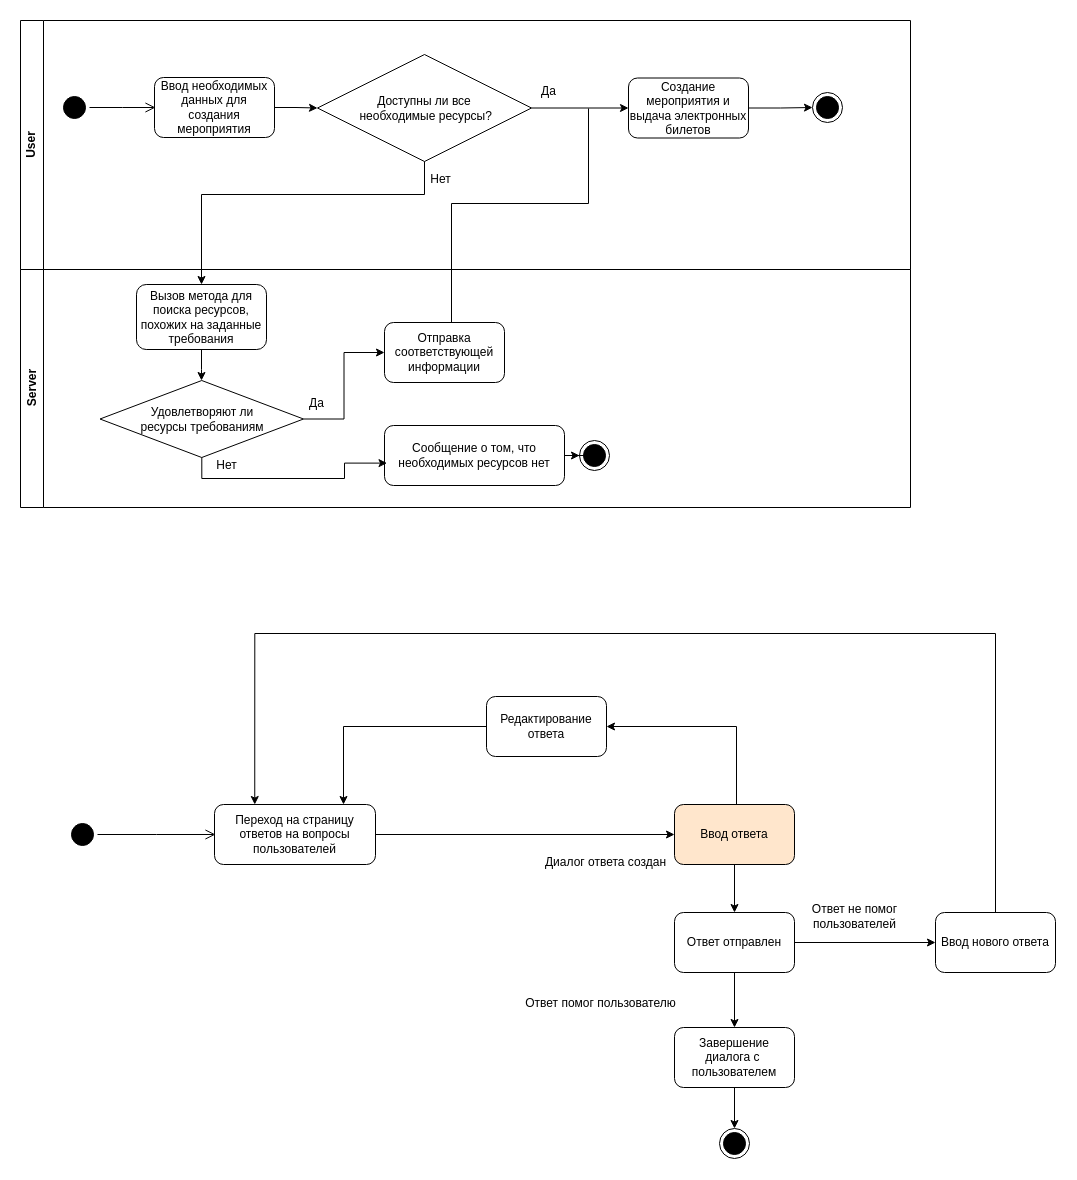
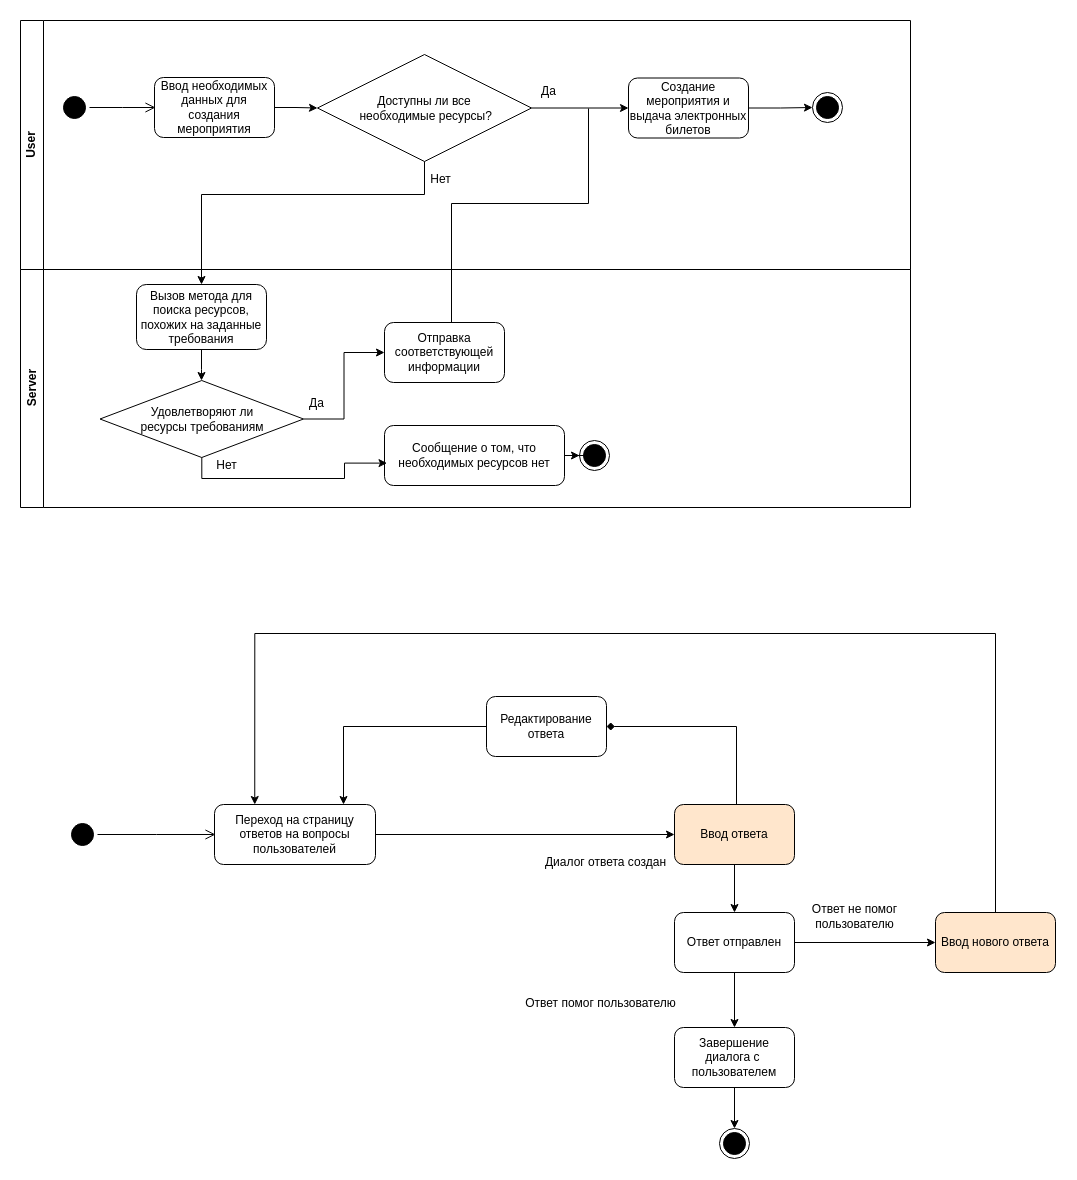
(614, 727) -> (615, 727)
(855, 917) -> (855, 917)
(996, 943) -> (996, 943)
